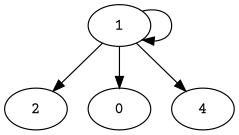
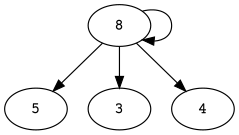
(119, 26) -> (119, 26)
(36, 109) -> (36, 109)
(119, 109) -> (119, 109)
